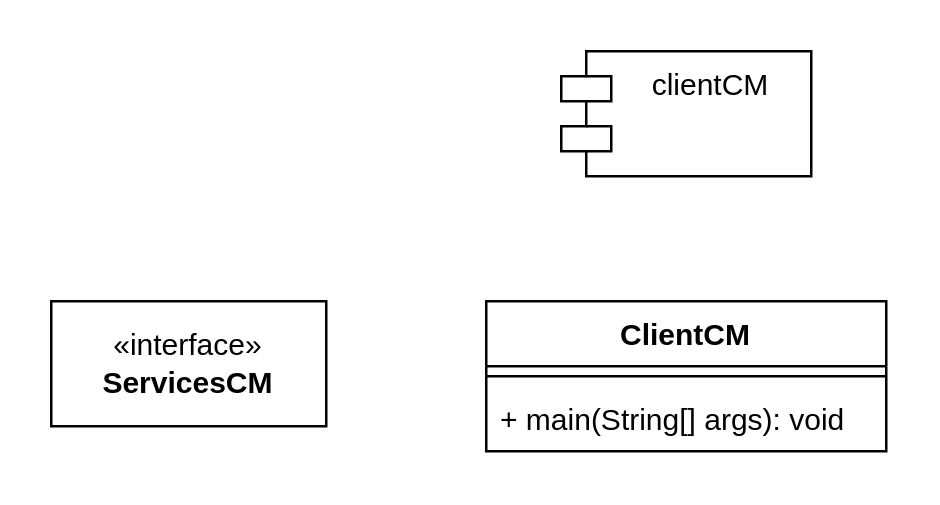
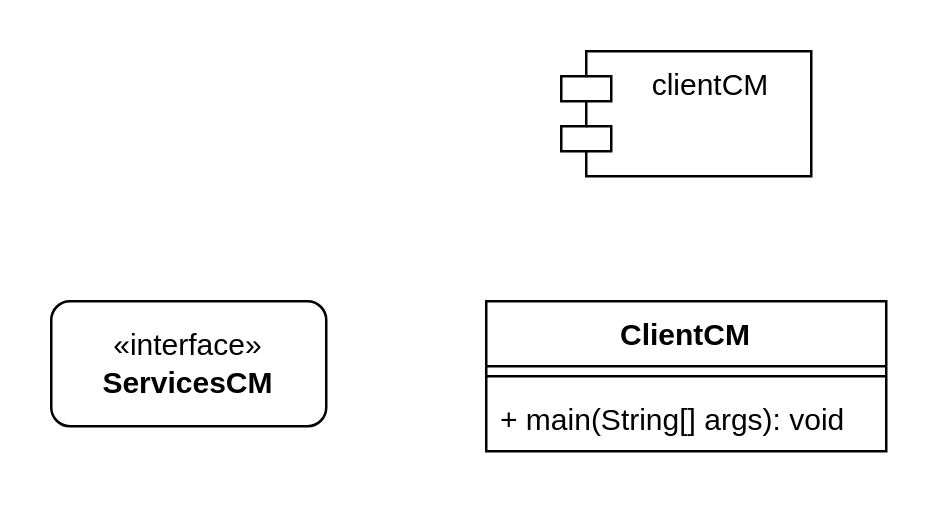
(189, 364) -> (189, 364)
